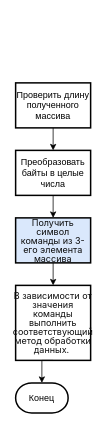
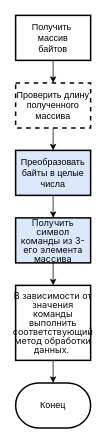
none -> (53, 38)
none -> (53, 76)
(53, 105) -> (53, 105)
(53, 173) -> (53, 173)
(42, 398) -> (53, 405)
